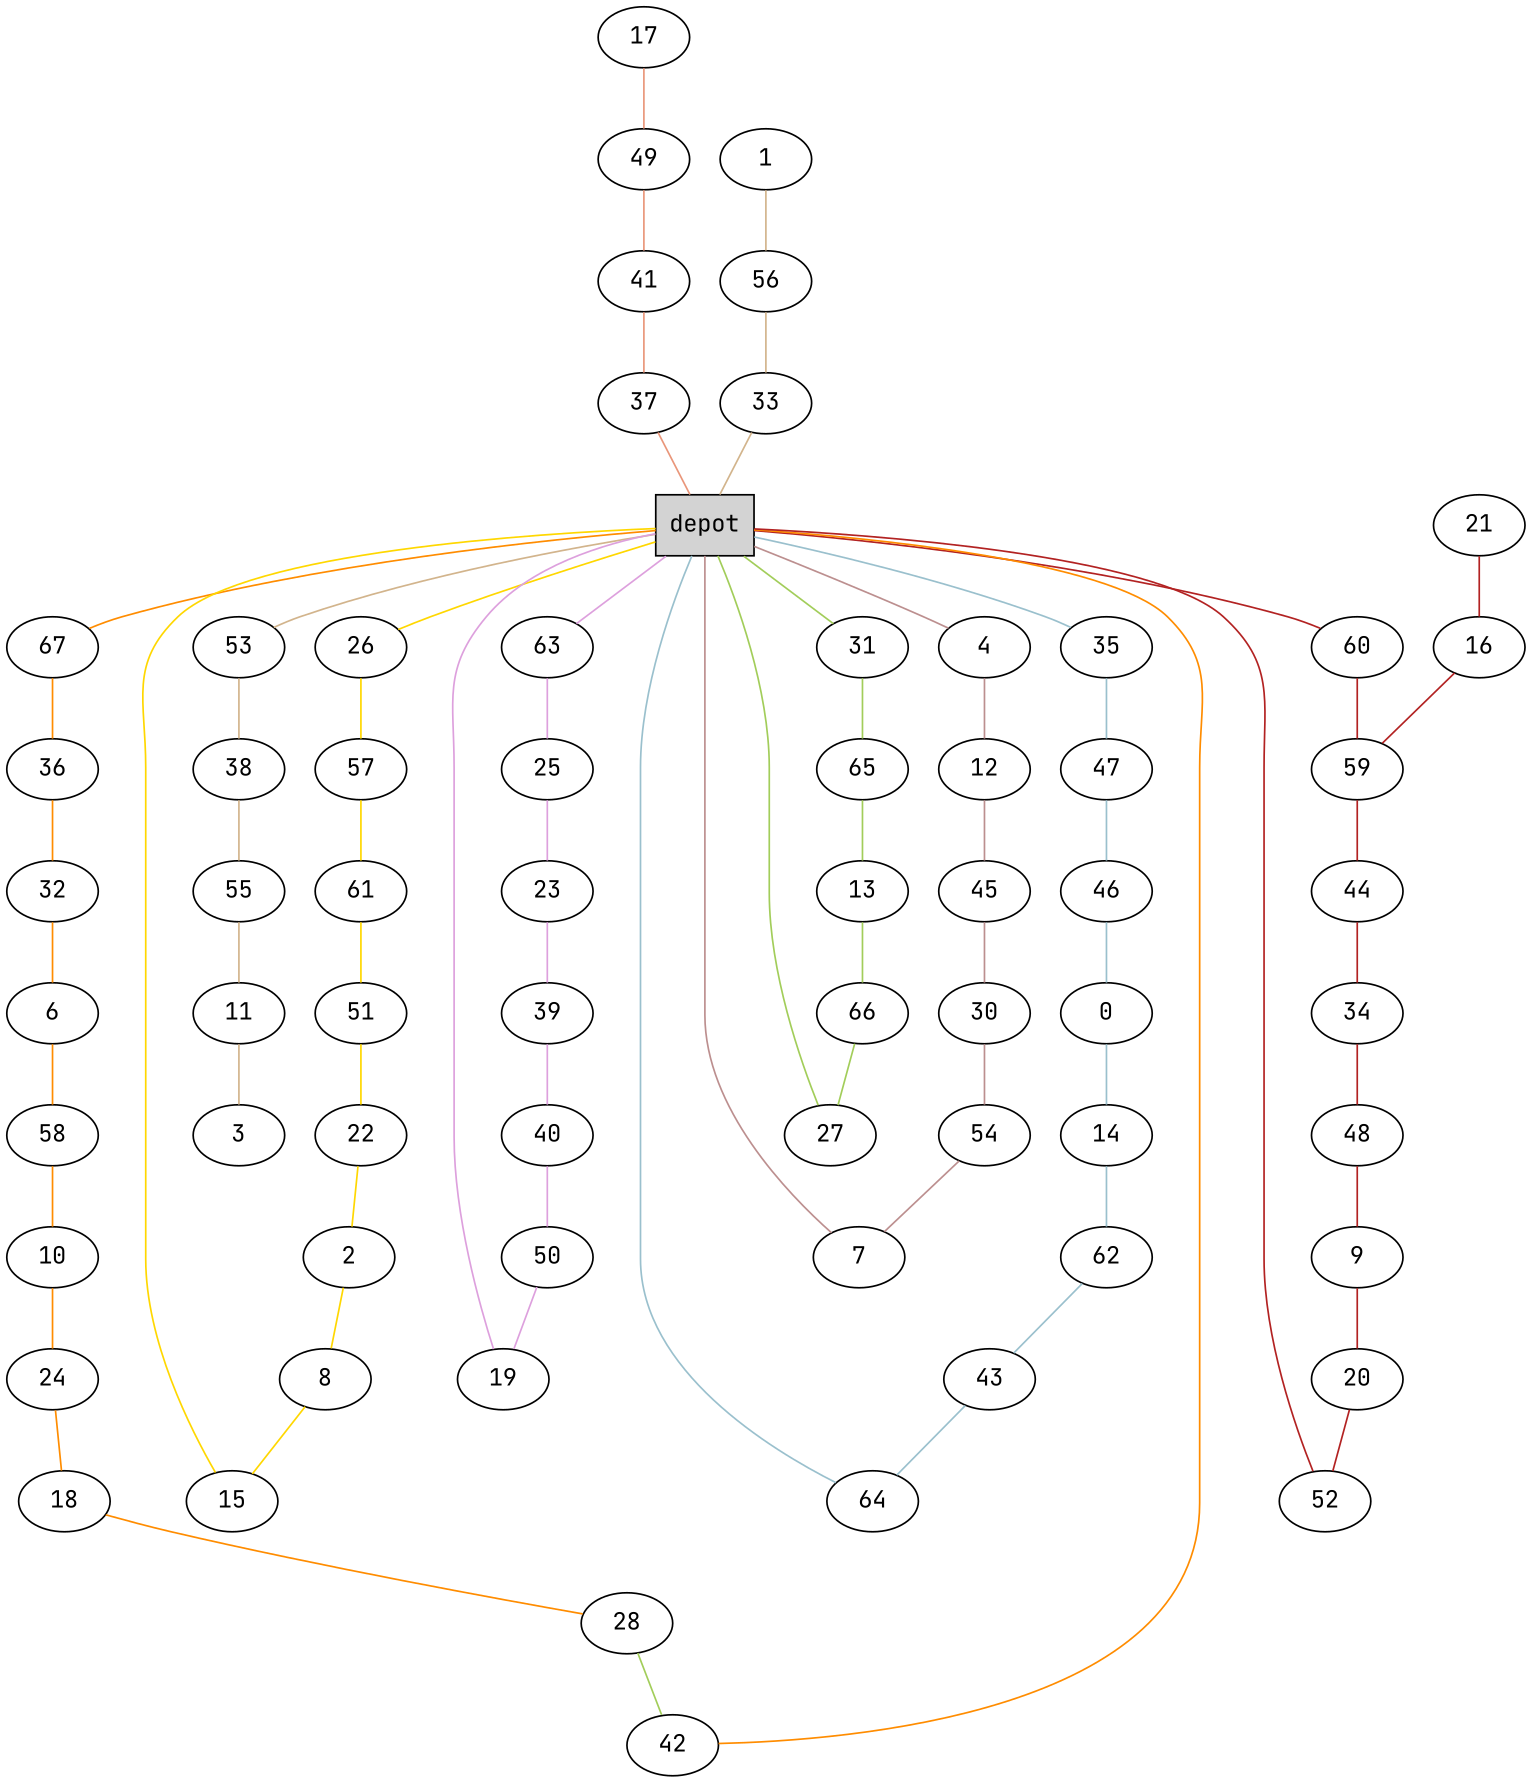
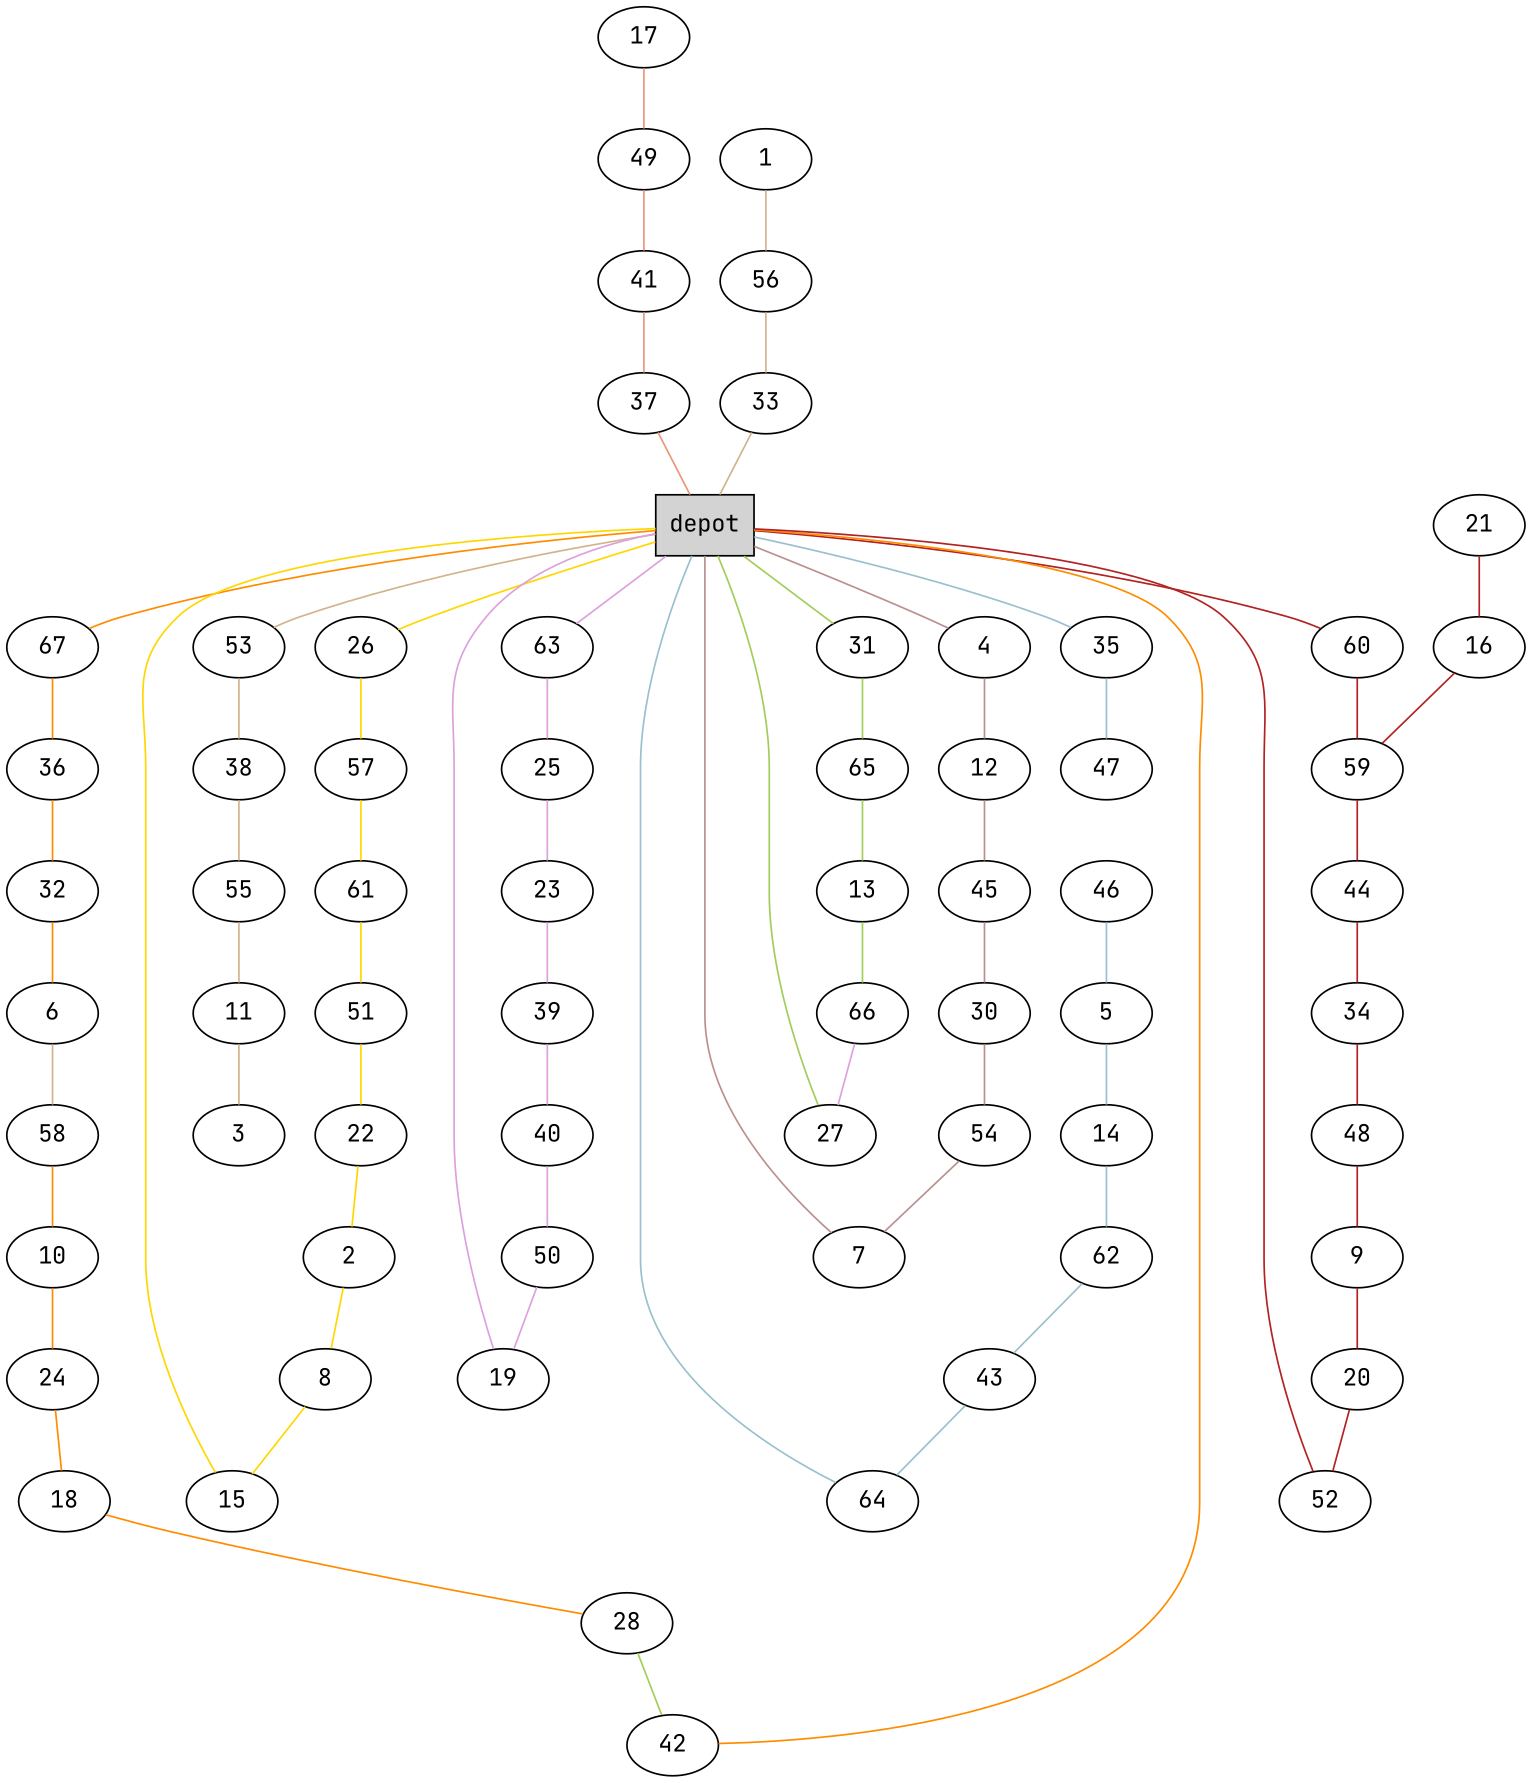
(1106, 830) -> none
(1106, 1013) -> (1106, 1013)
(53, 1074) -> (53, 1074)
(846, 1074) -> (846, 1074)
